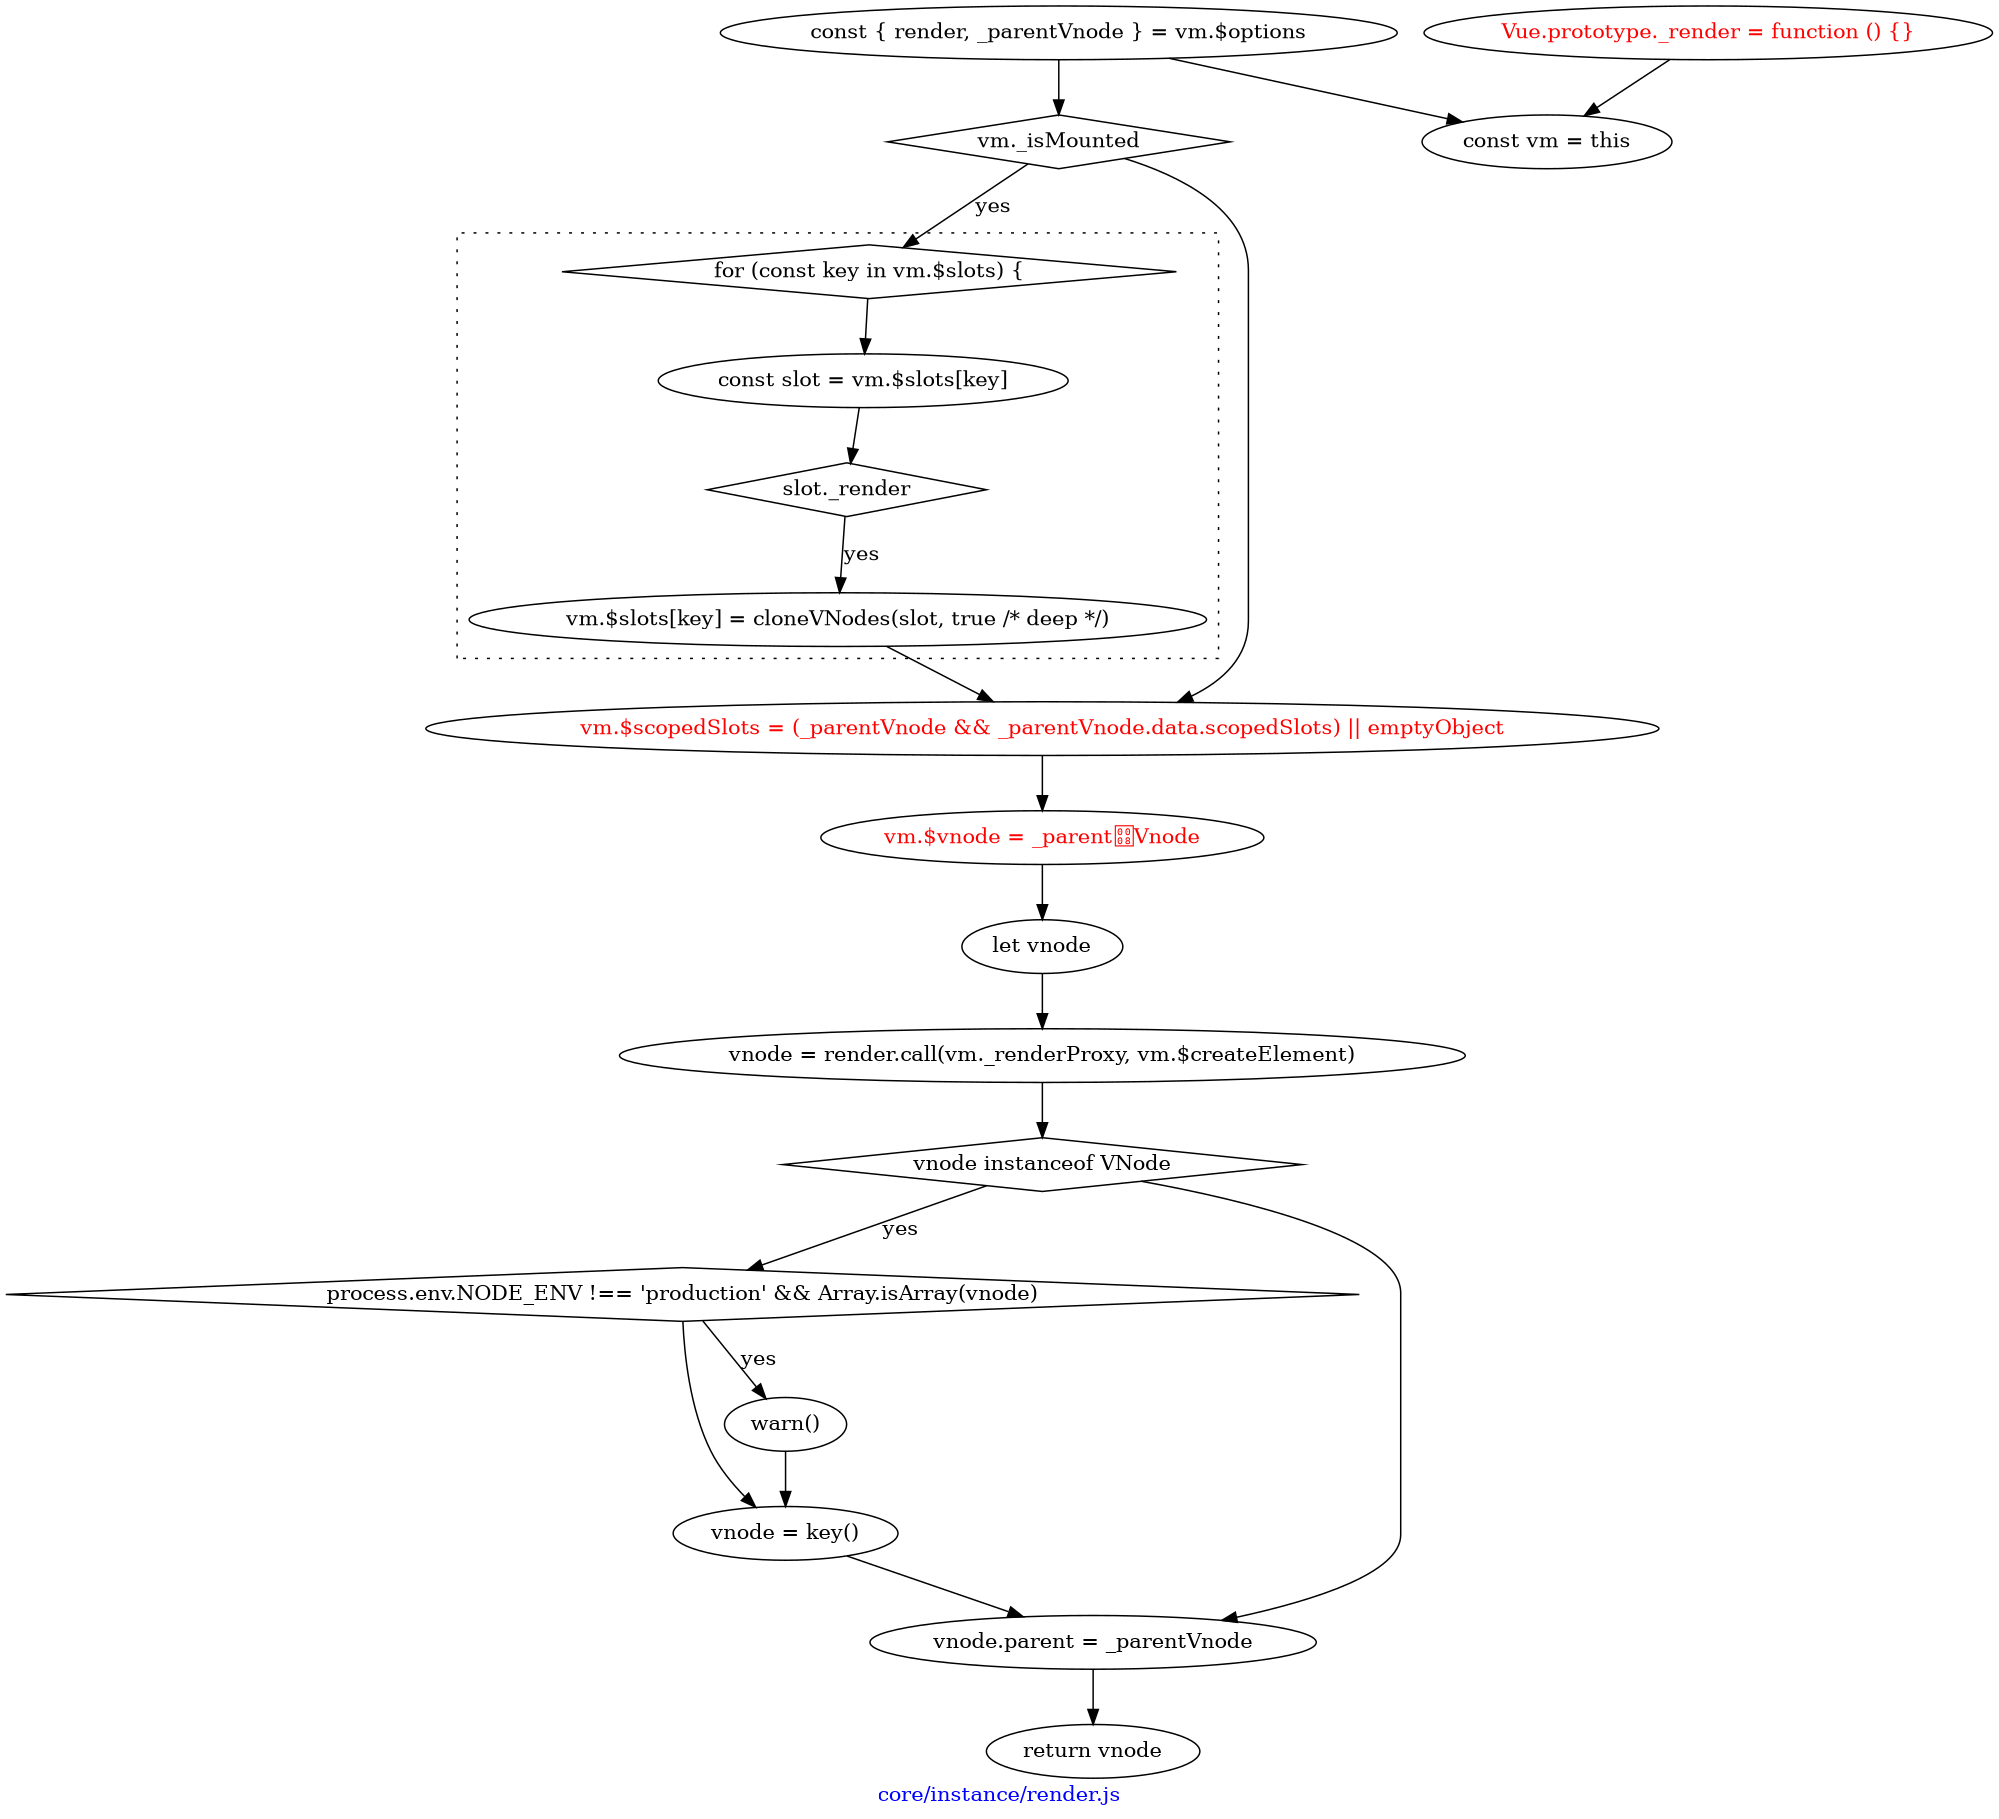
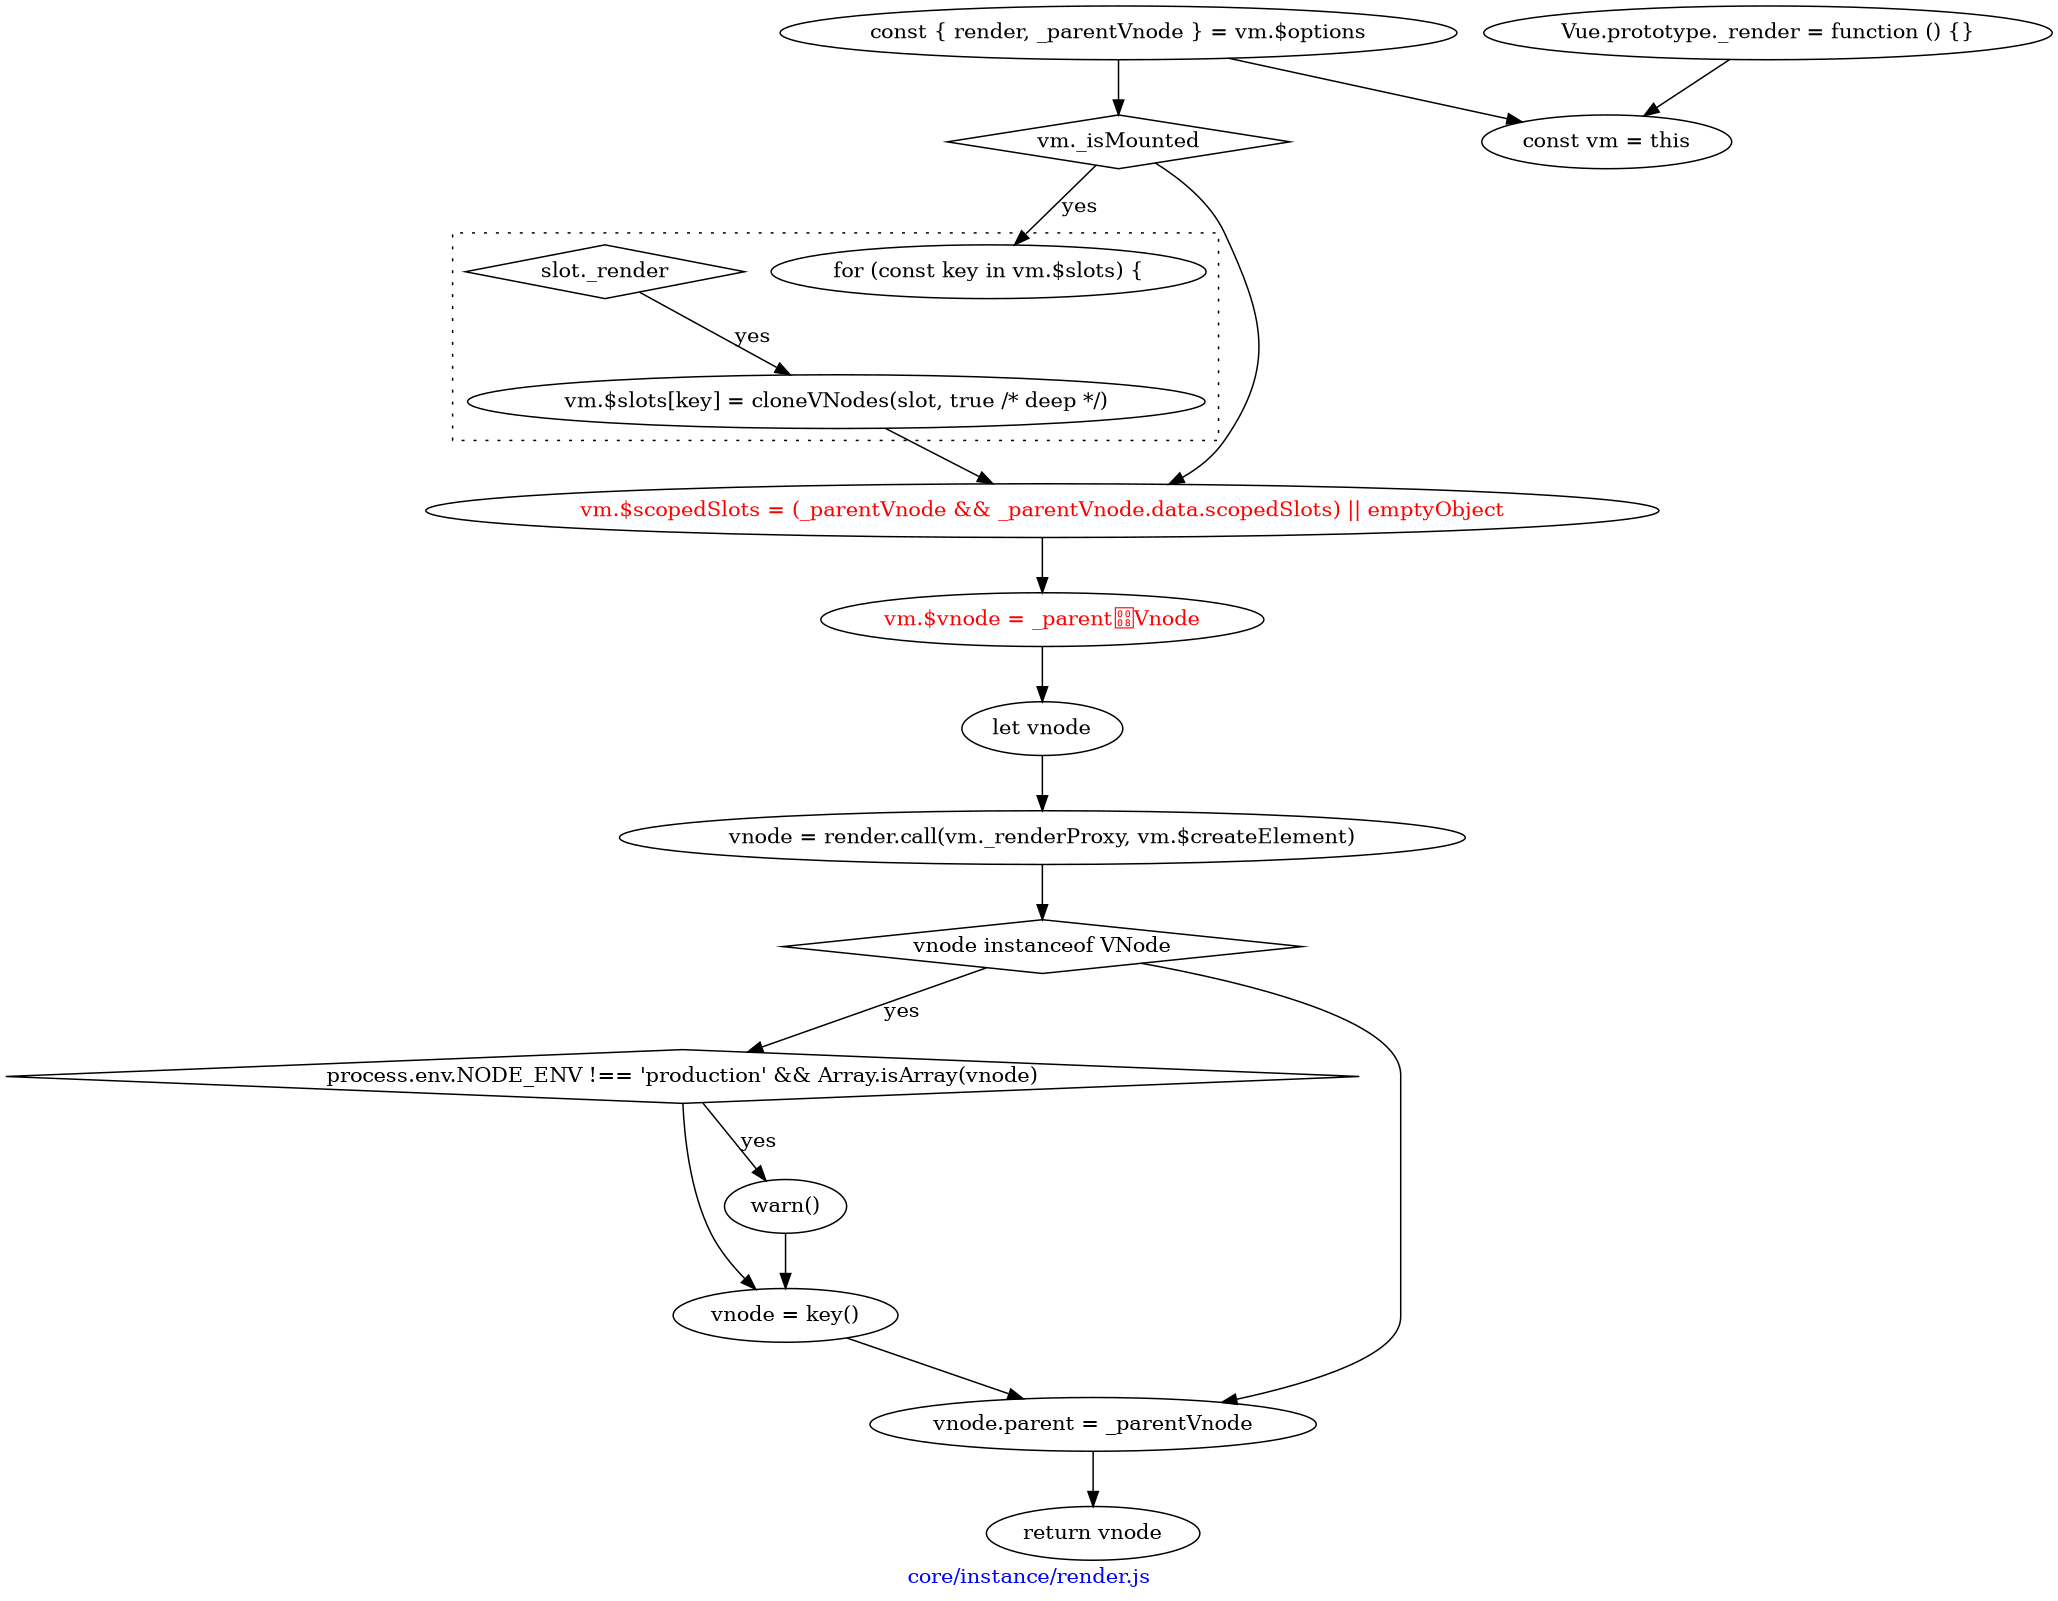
(1708, 33) -> (1768, 33)
(869, 272) -> (989, 272)
(863, 381) -> none
